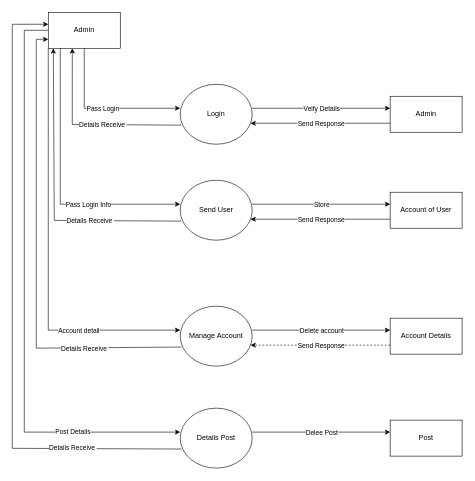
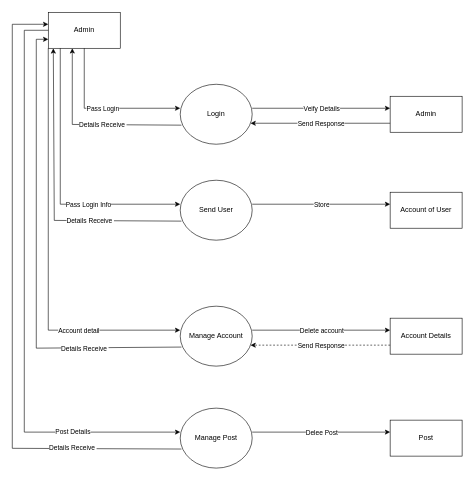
(321, 219) -> none
(216, 438) -> (216, 438)
